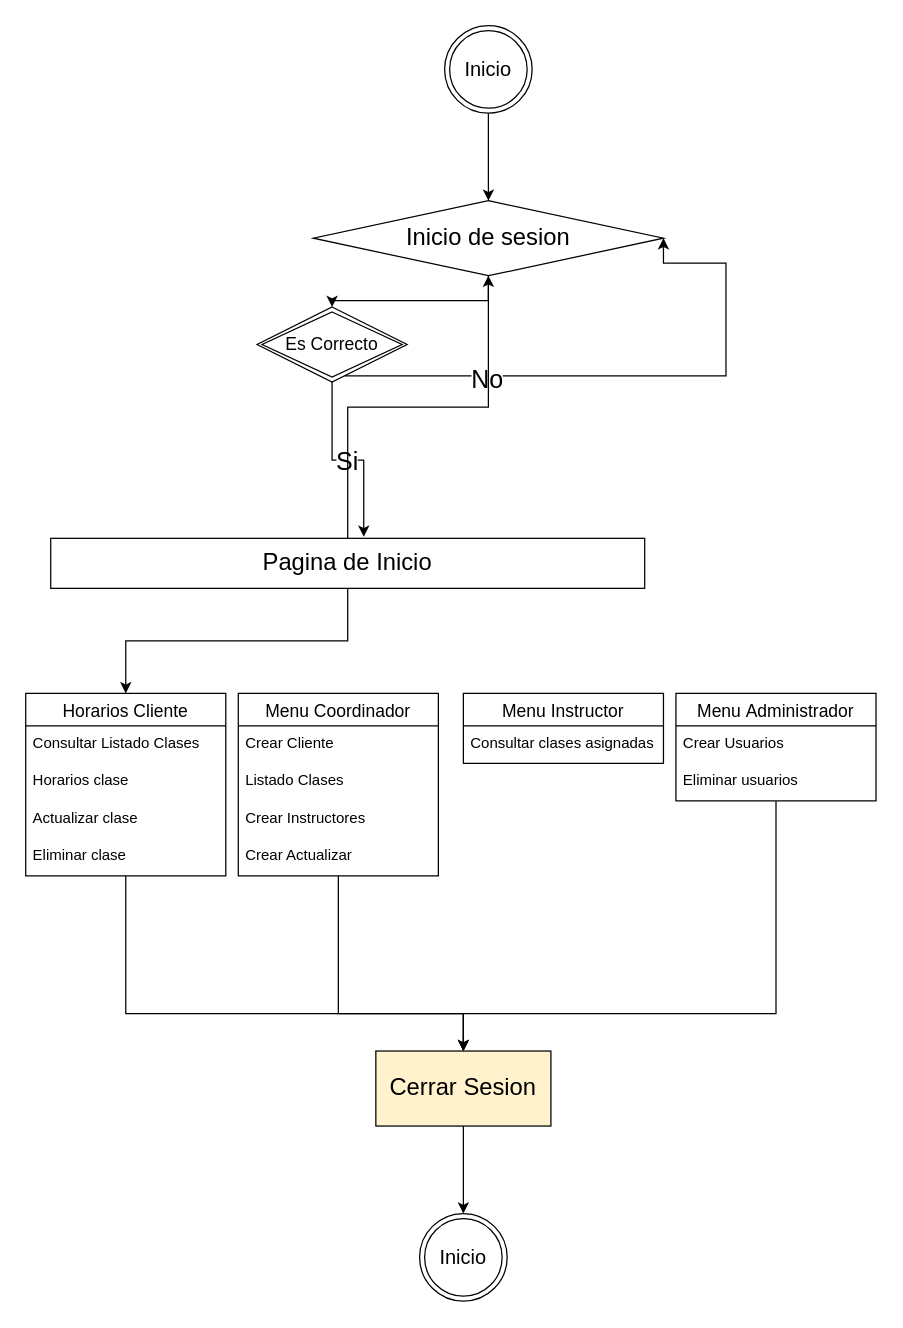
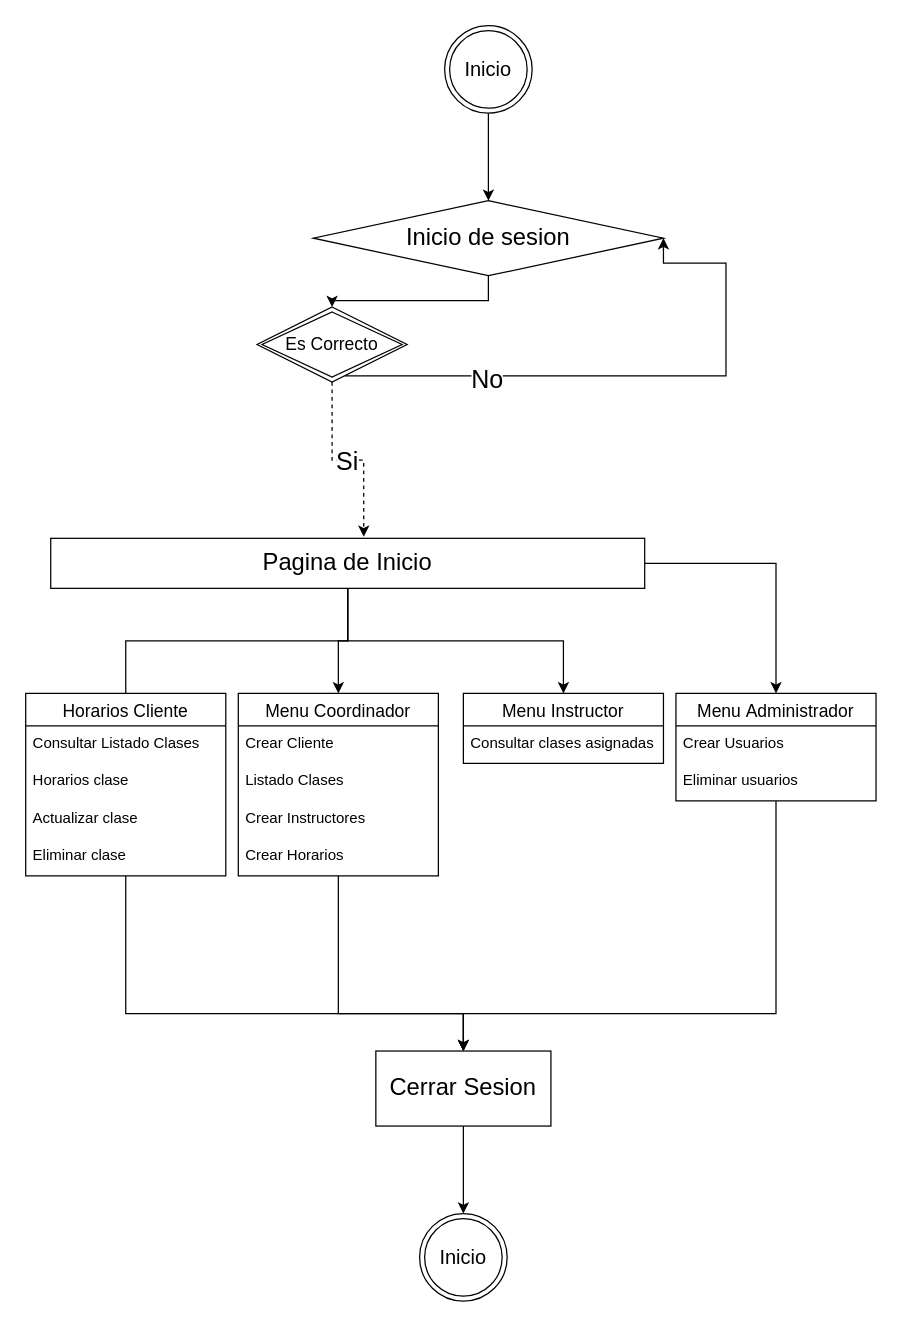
(405, 407) -> (771, 563)
(364, 487) -> (364, 487)
none -> (477, 641)
none -> (338, 663)
(126, 683) -> (126, 686)
(306, 855) -> (300, 855)
(463, 1088) -> (463, 1088)
